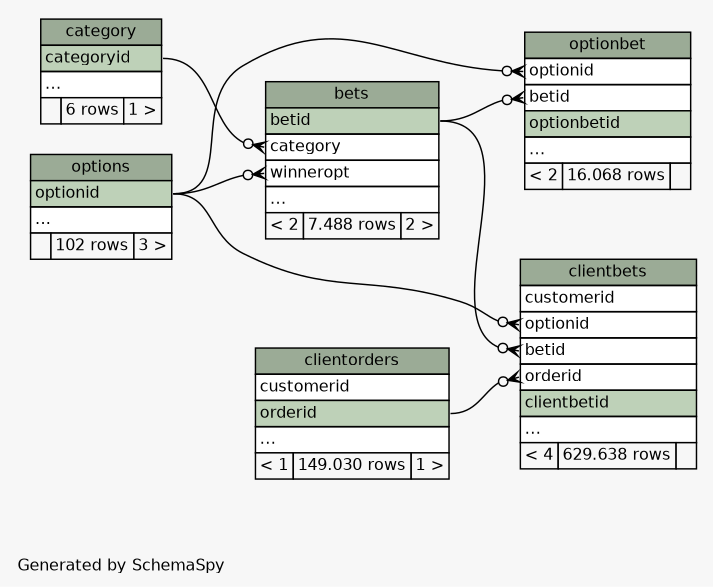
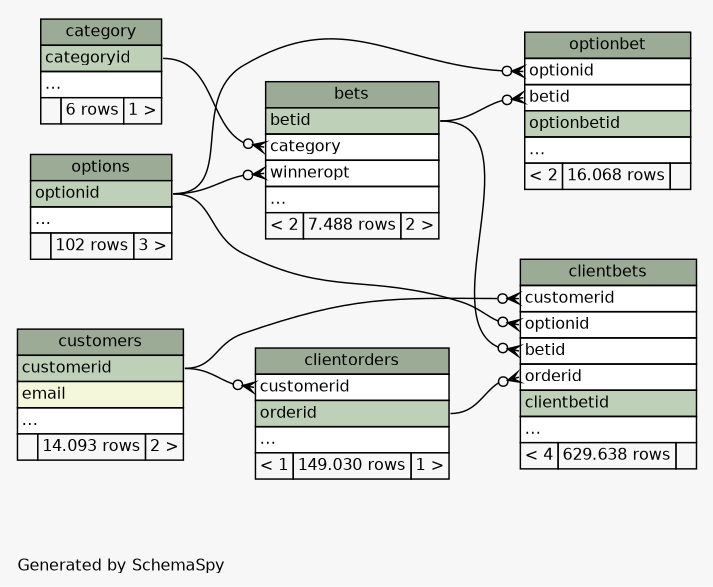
none -> (100, 395)
